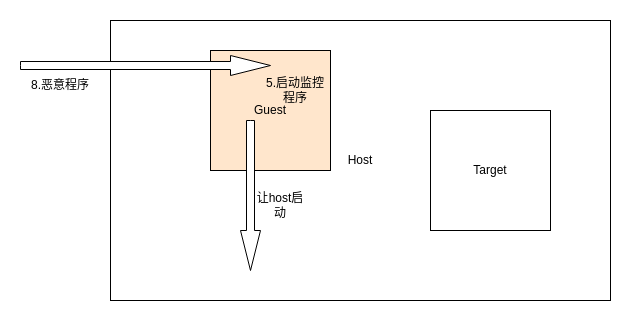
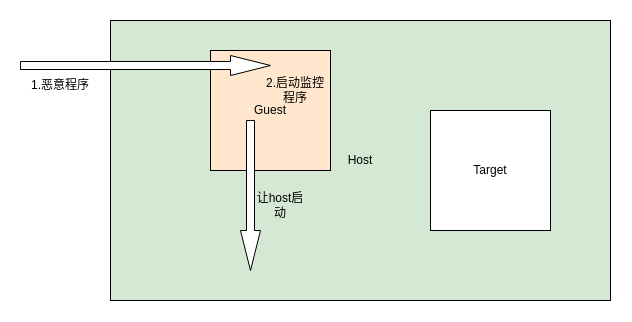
(61, 86) -> (61, 86)
(296, 91) -> (296, 91)
(361, 161) -> (361, 161)
